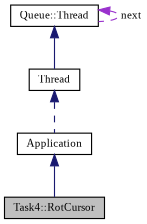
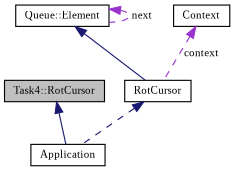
(54, 16) -> (62, 16)
none -> (202, 16)
(54, 80) -> (158, 91)
(54, 182) -> (62, 129)
